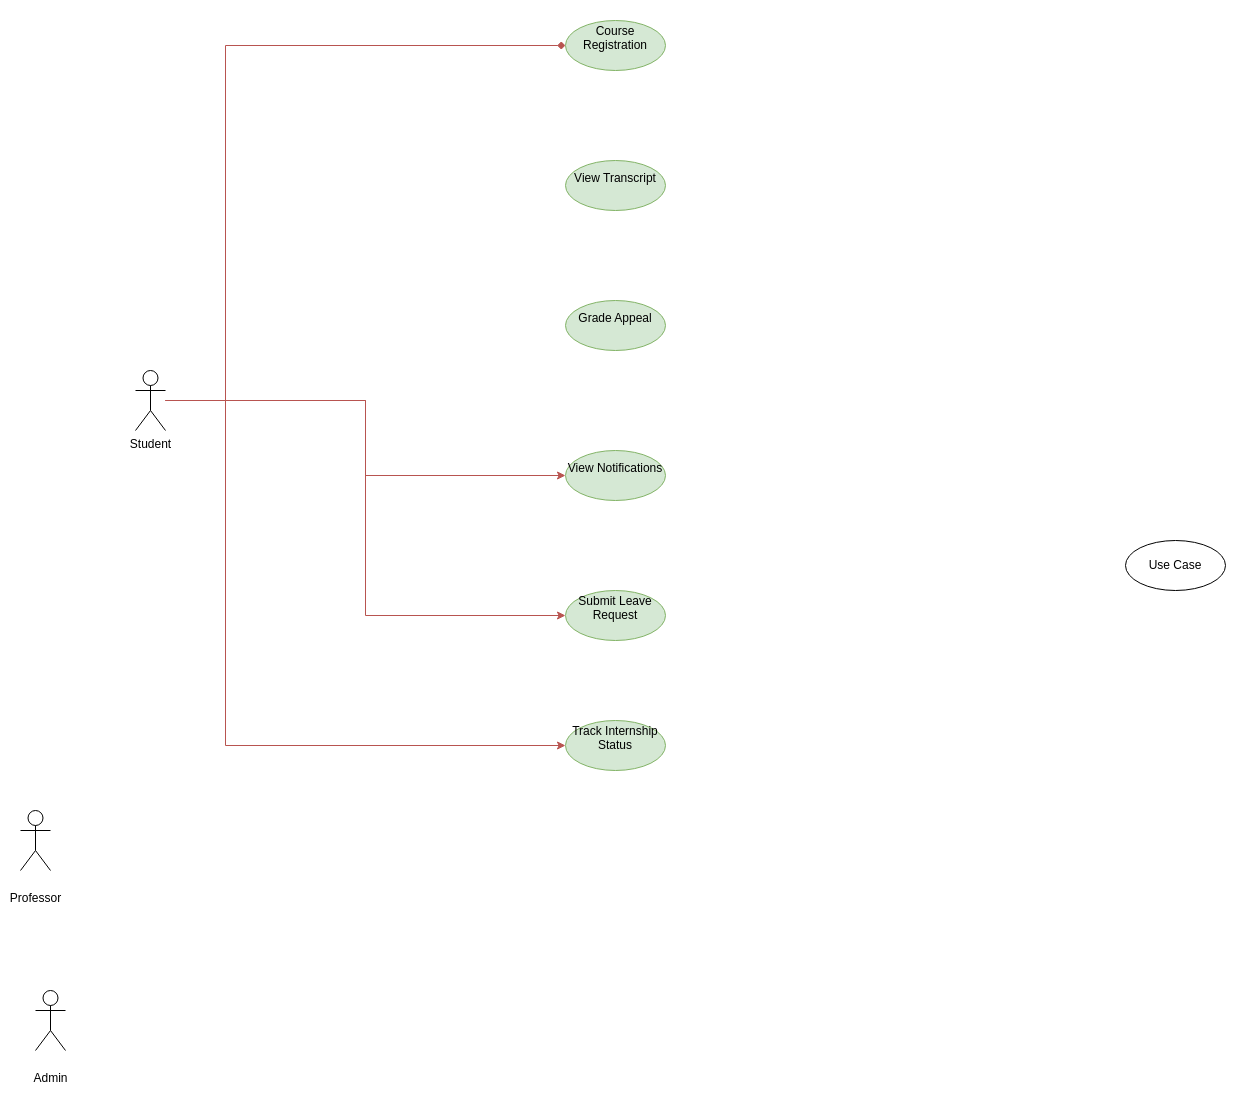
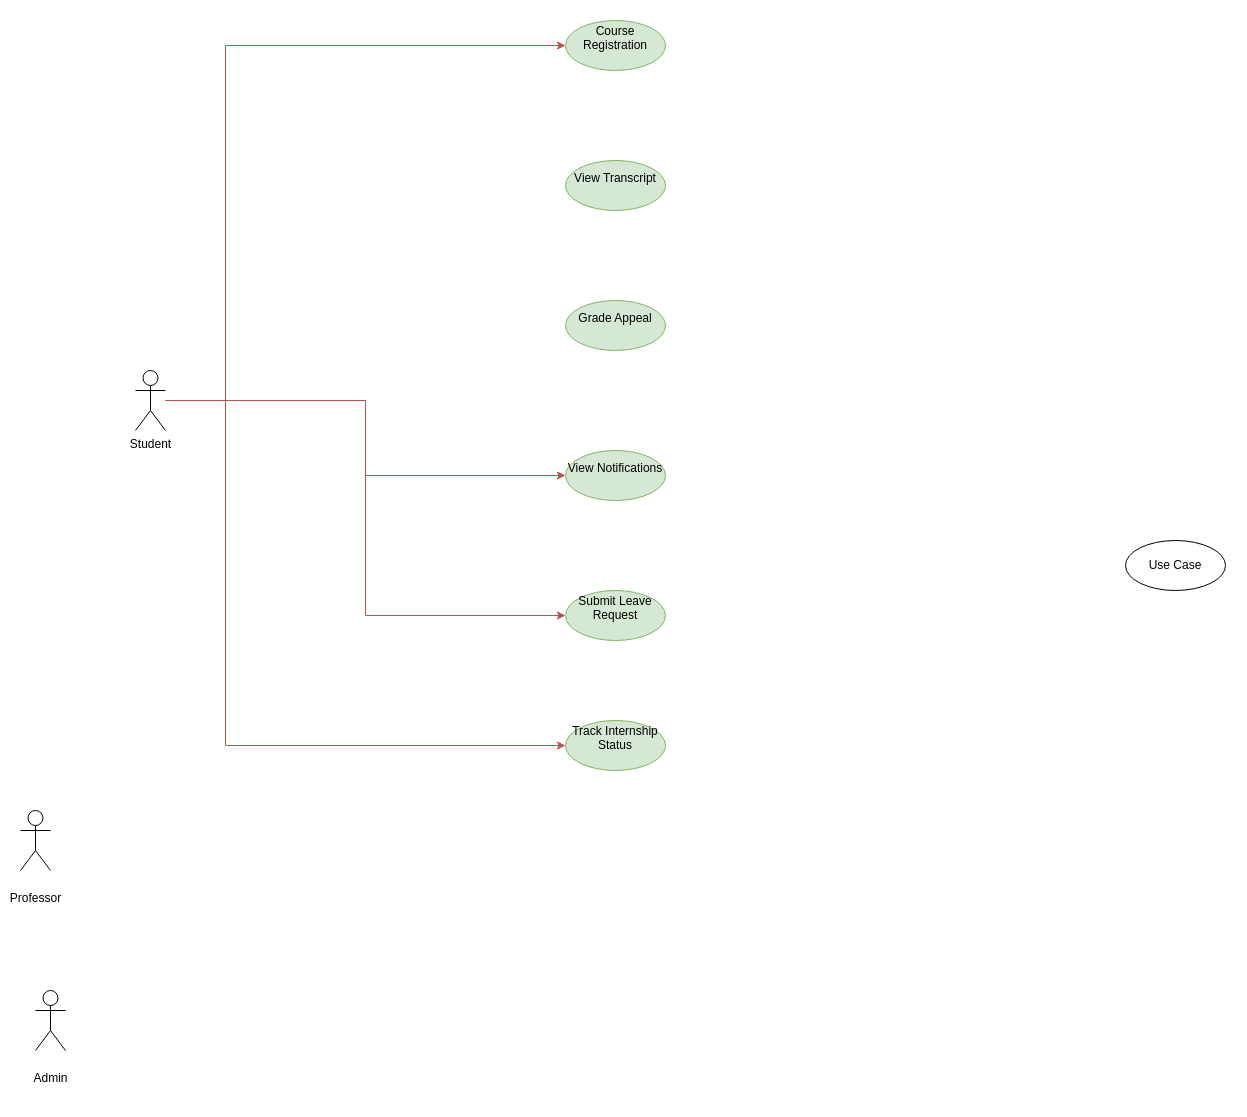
(556, 46) -> (557, 46)
